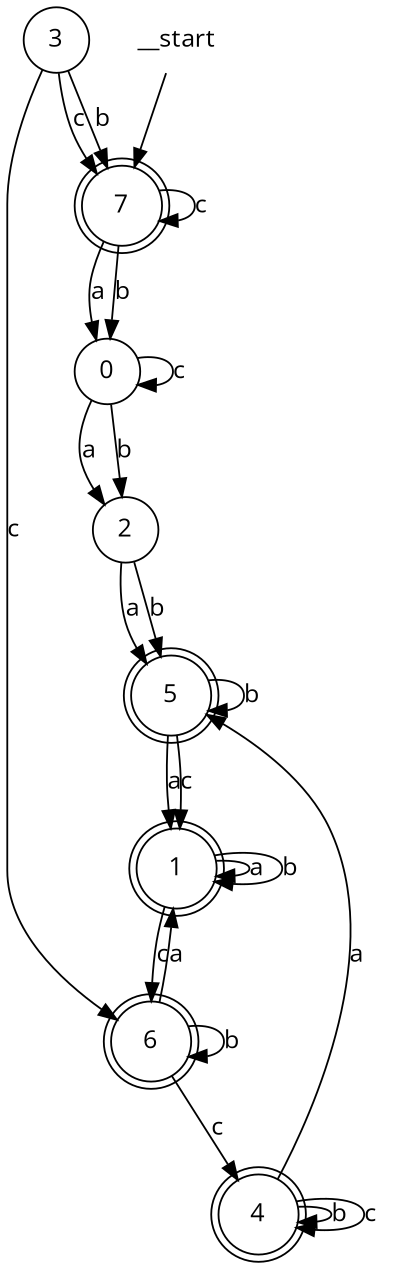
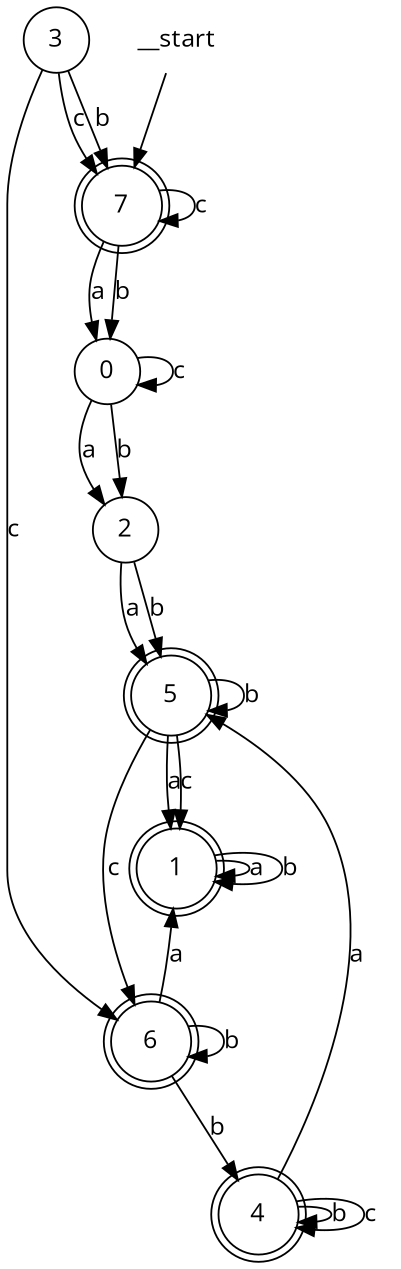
(156, 944) -> (104, 855)
(218, 1128) -> (218, 1128)
